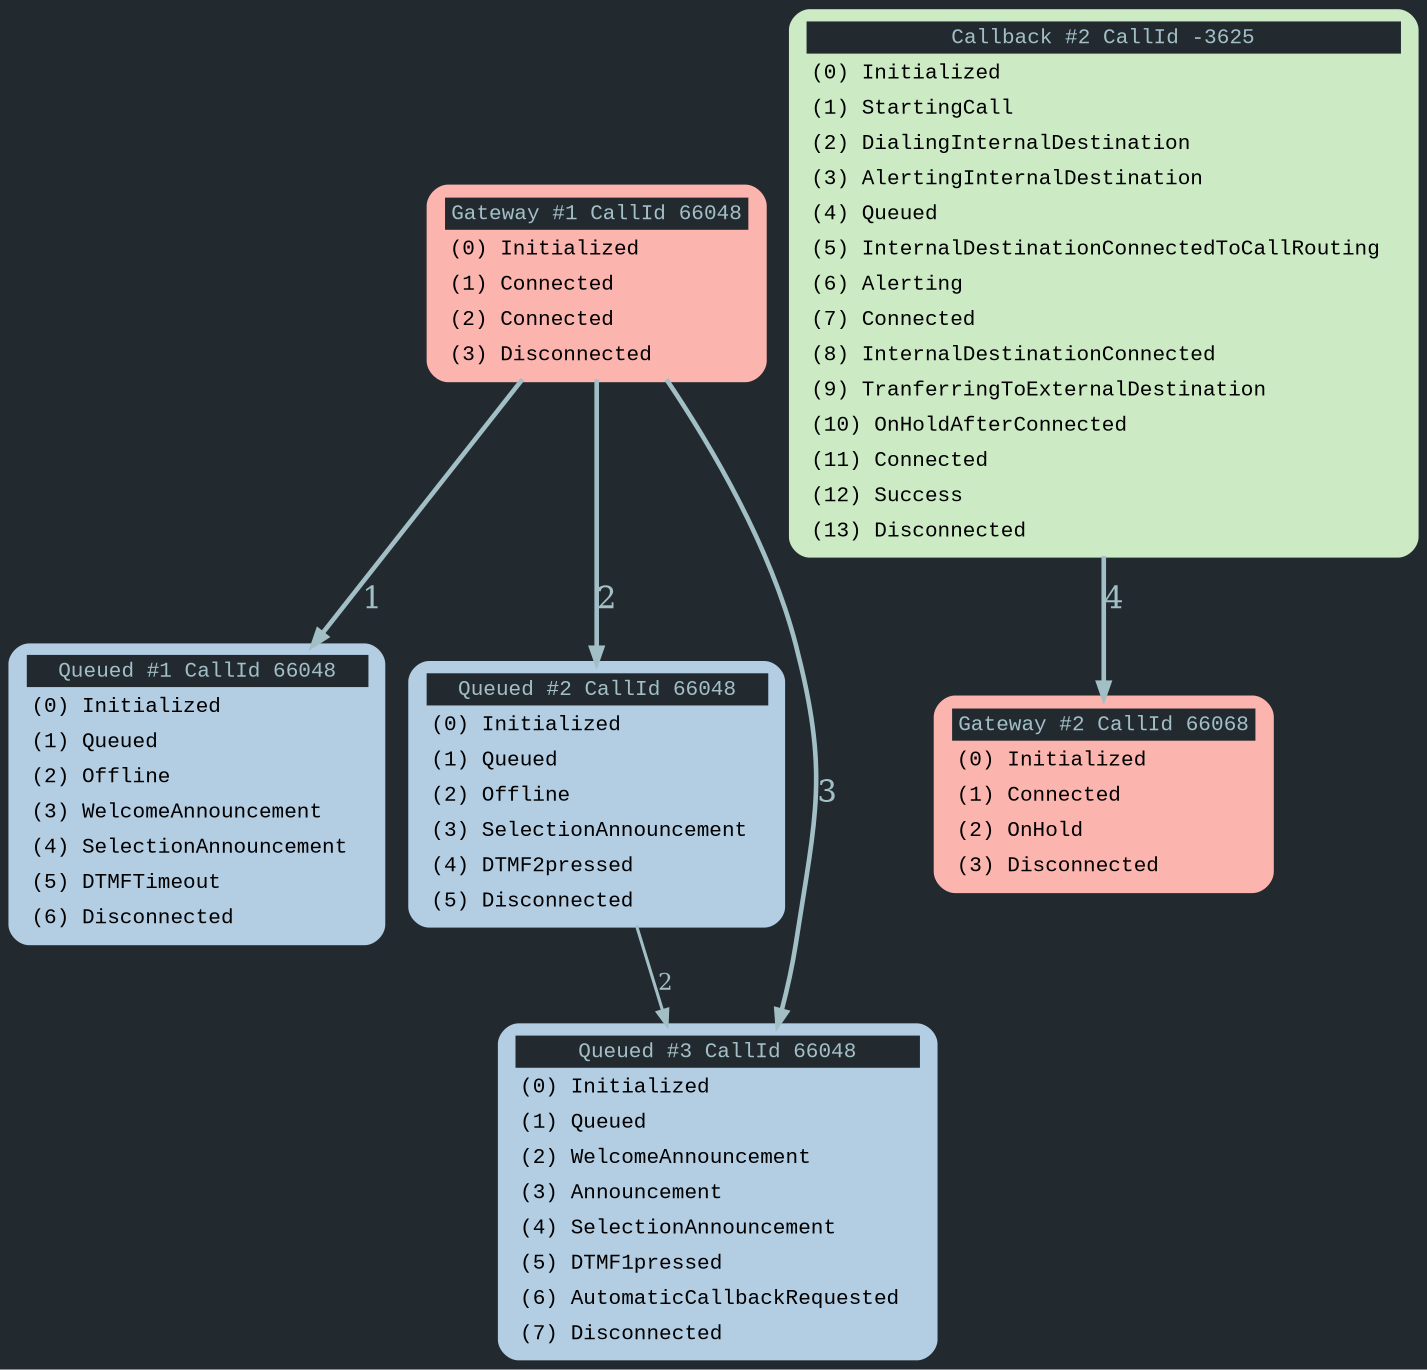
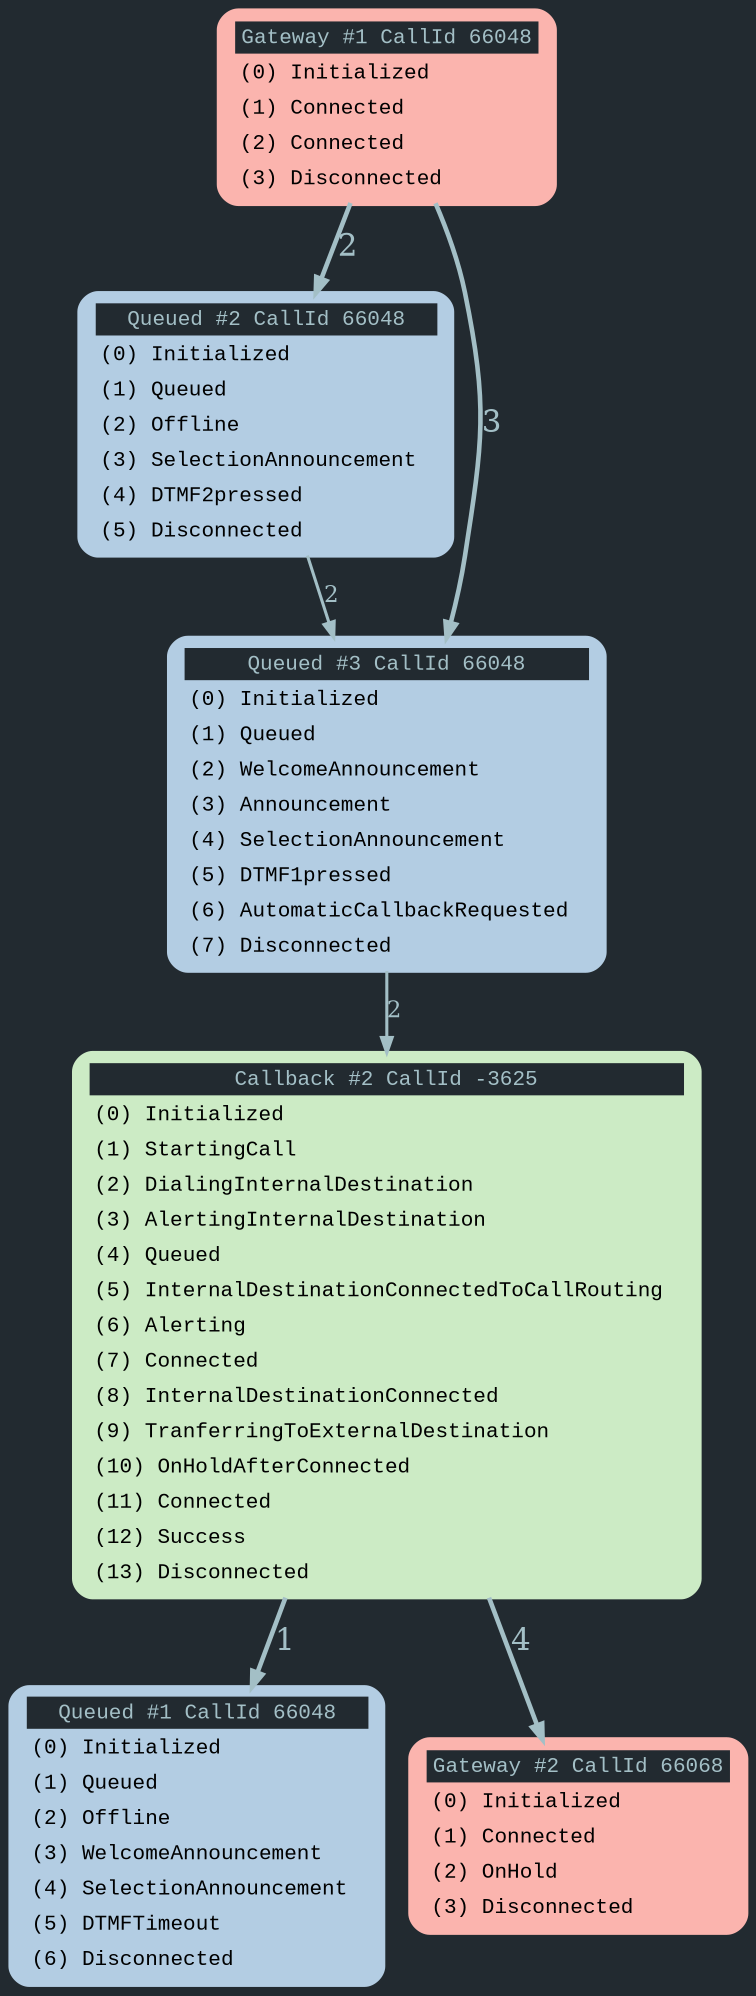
(422, 506) -> (271, 1635)
none -> (387, 1004)
